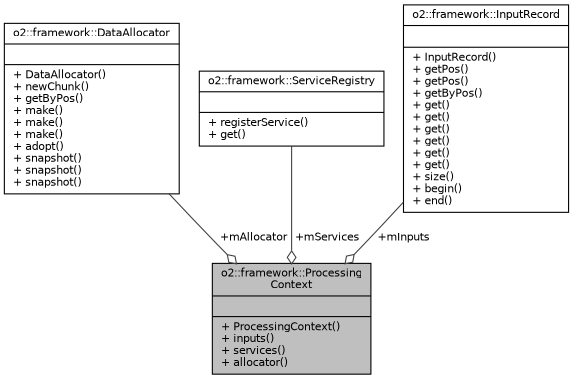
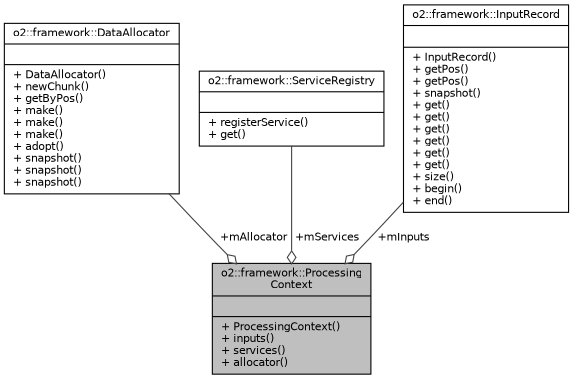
(447, 93) -> (447, 93)
